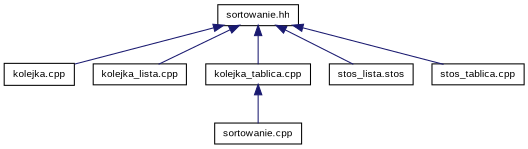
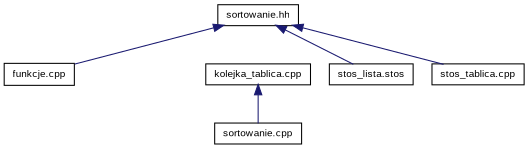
(258, 50) -> none
(39, 74) -> (39, 74)
(140, 74) -> none
